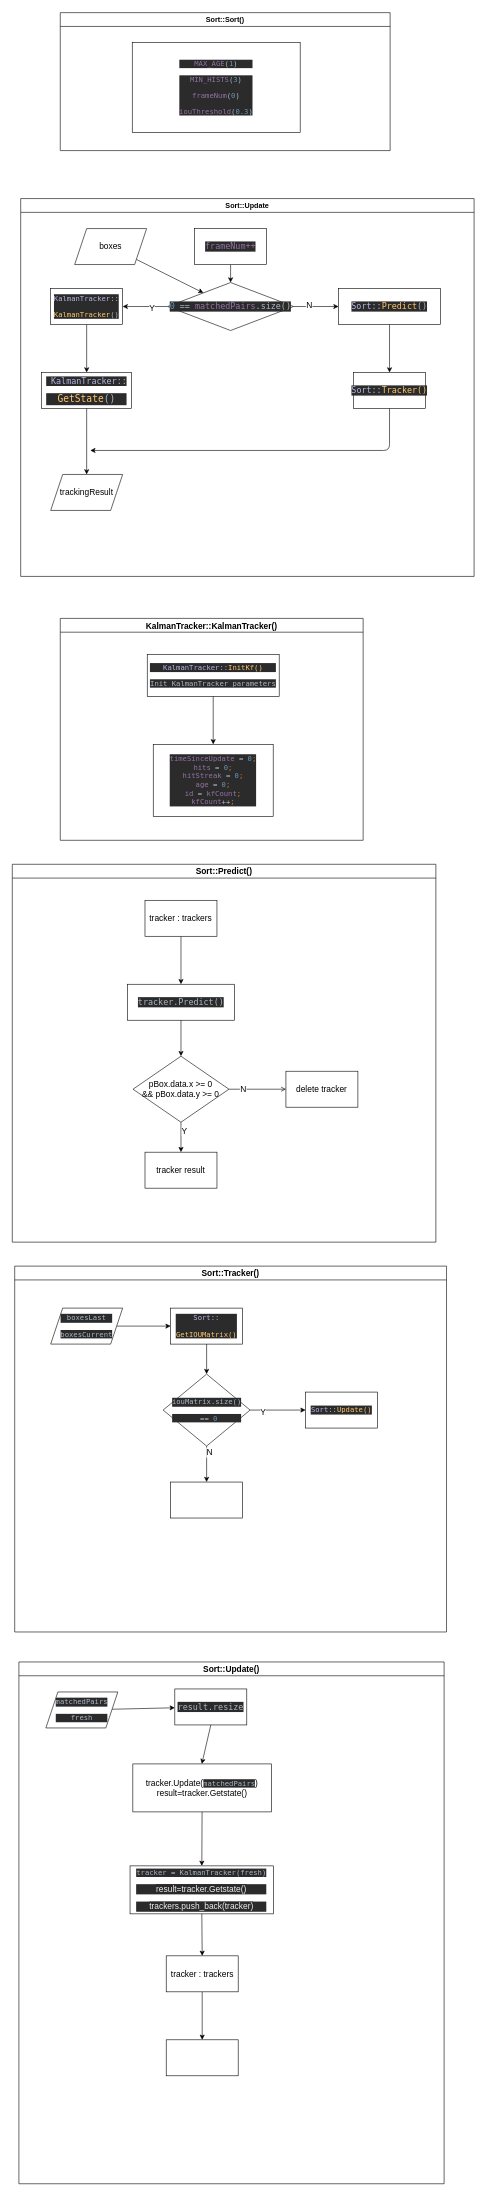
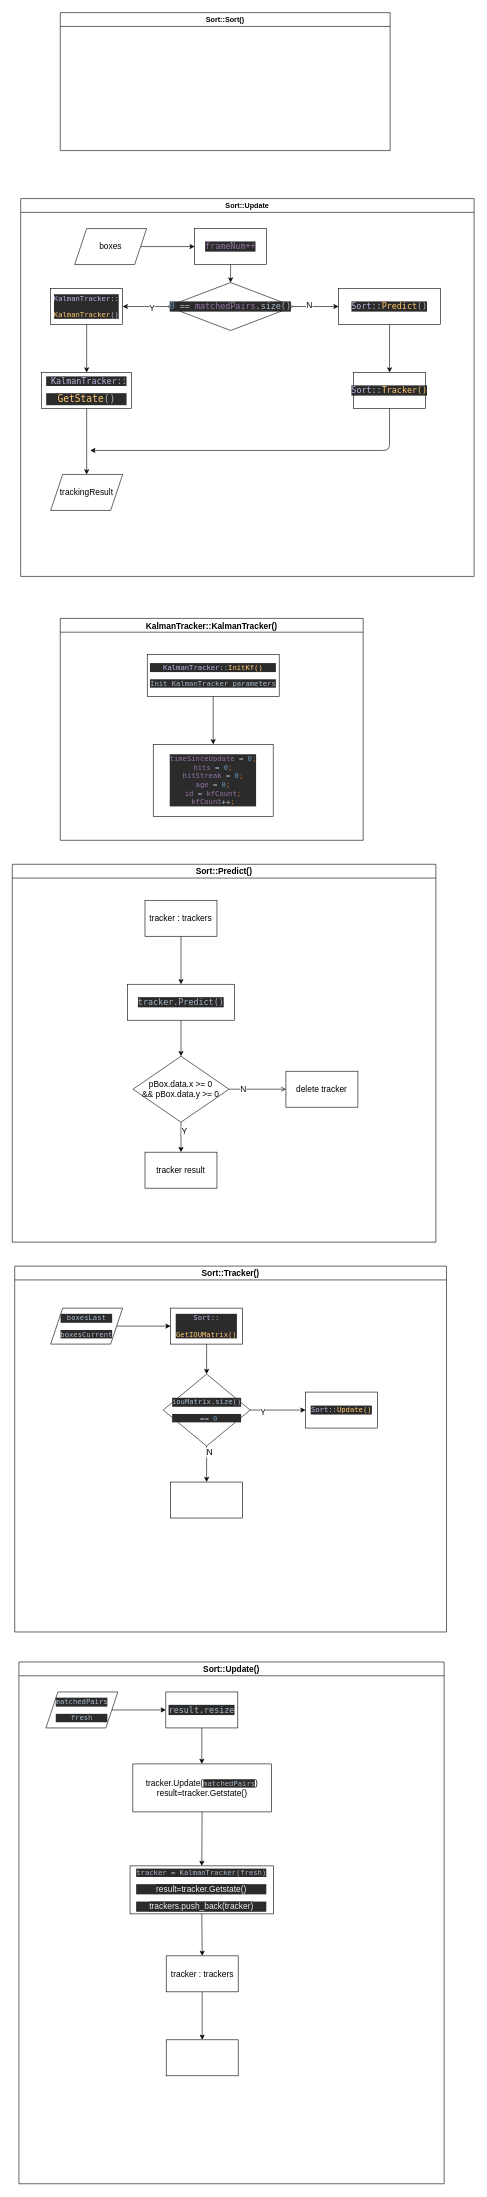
(216, 87) -> none
(168, 275) -> (166, 246)
(211, 1707) -> (202, 1710)
